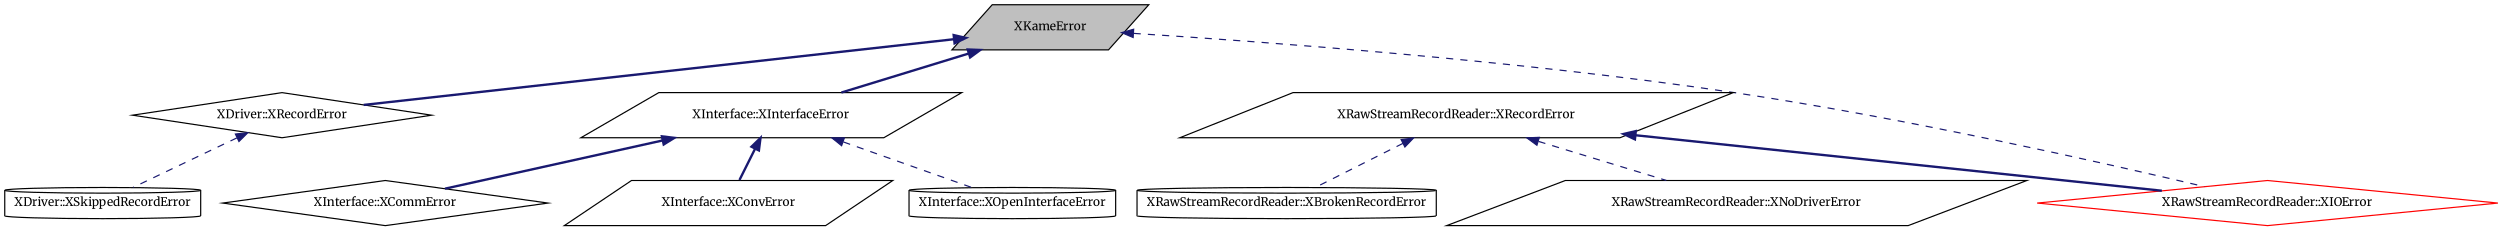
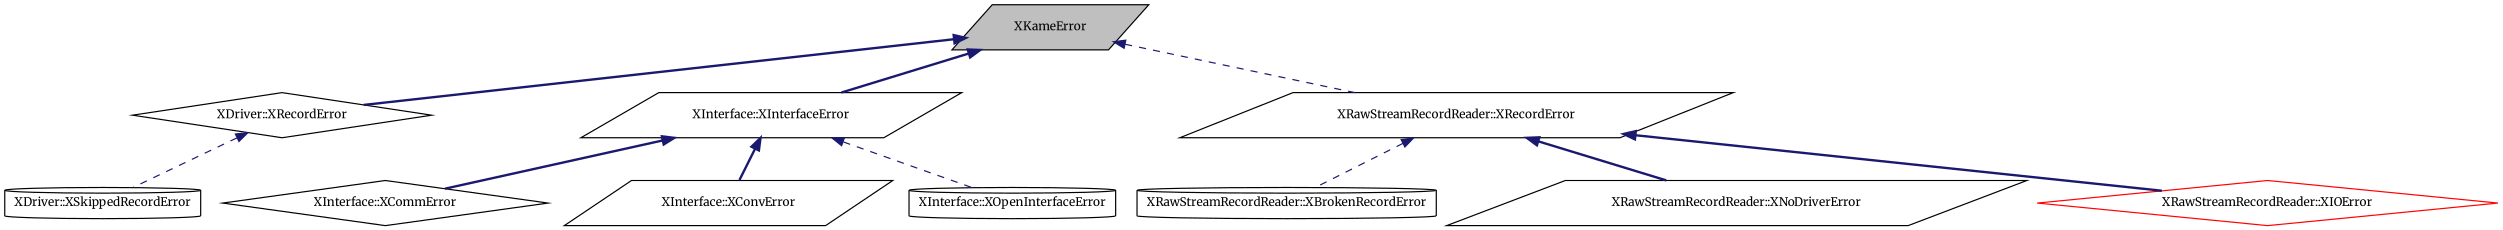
(1673, 84) -> (1240, 68)
(1602, 161) -> (1602, 161)
